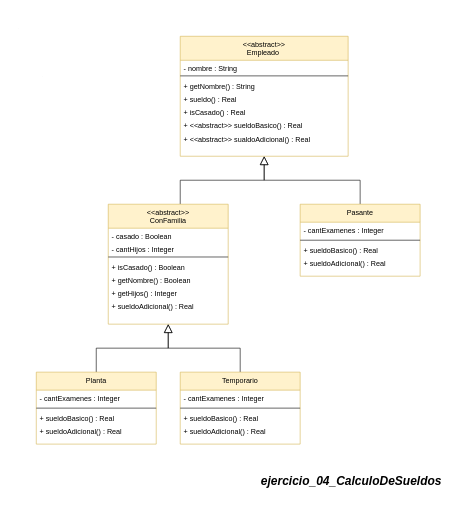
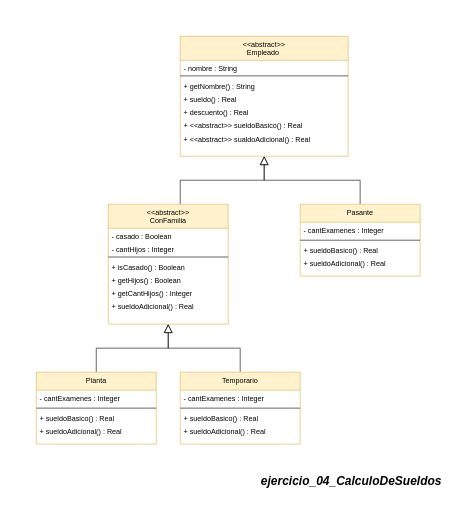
(216, 113) -> (219, 113)
(153, 281) -> (150, 281)
(151, 294) -> (159, 294)
